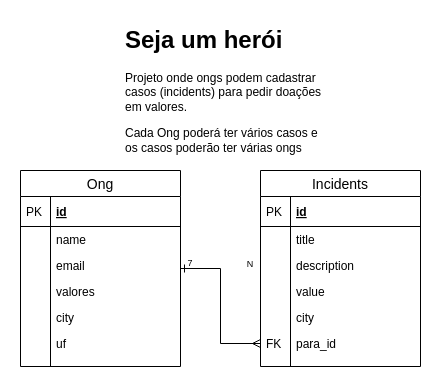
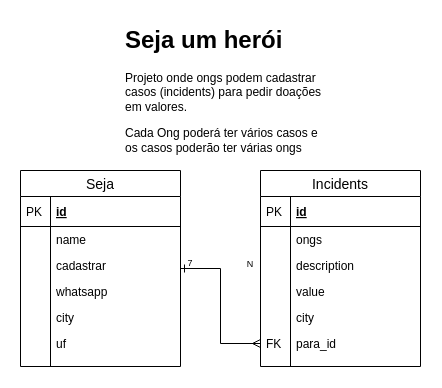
(100, 184) -> (100, 184)
(310, 240) -> (309, 240)
(70, 266) -> (86, 266)
(78, 292) -> (83, 292)
